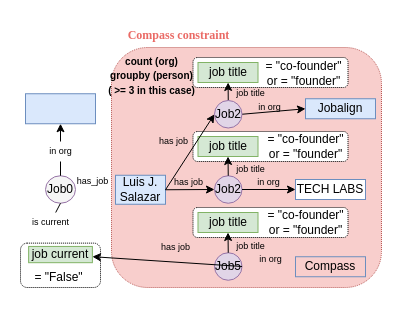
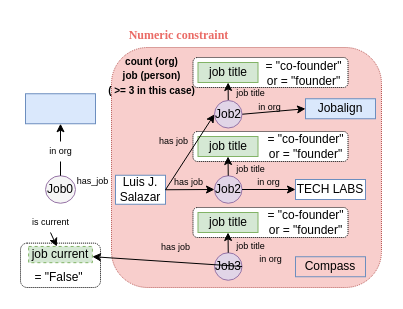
(179, 36) -> (179, 36)
(152, 76) -> (152, 76)
(141, 190) -> (141, 190)
(58, 208) -> none
none -> (52, 237)
(61, 255) -> (61, 255)
(229, 267) -> (229, 267)
